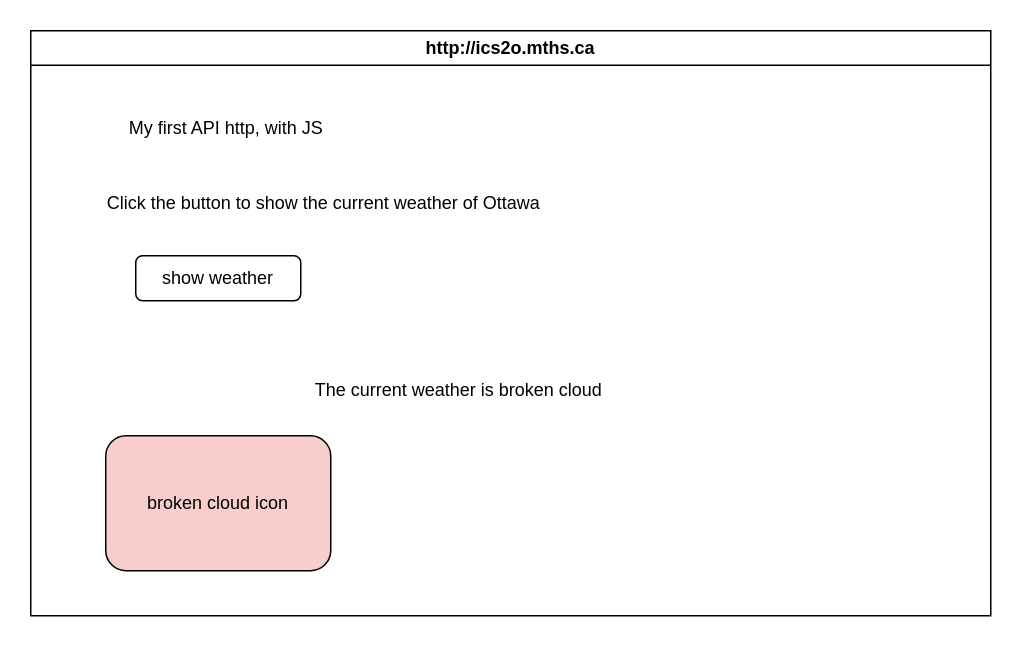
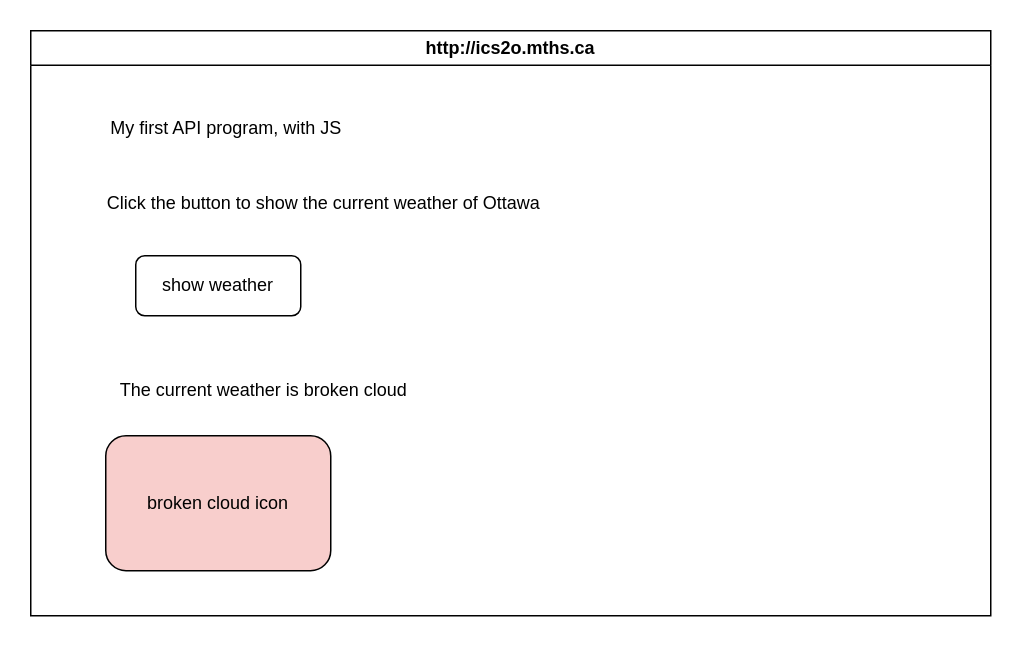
(227, 128) -> (227, 128)
(218, 278) -> (218, 286)
(458, 391) -> (263, 391)
